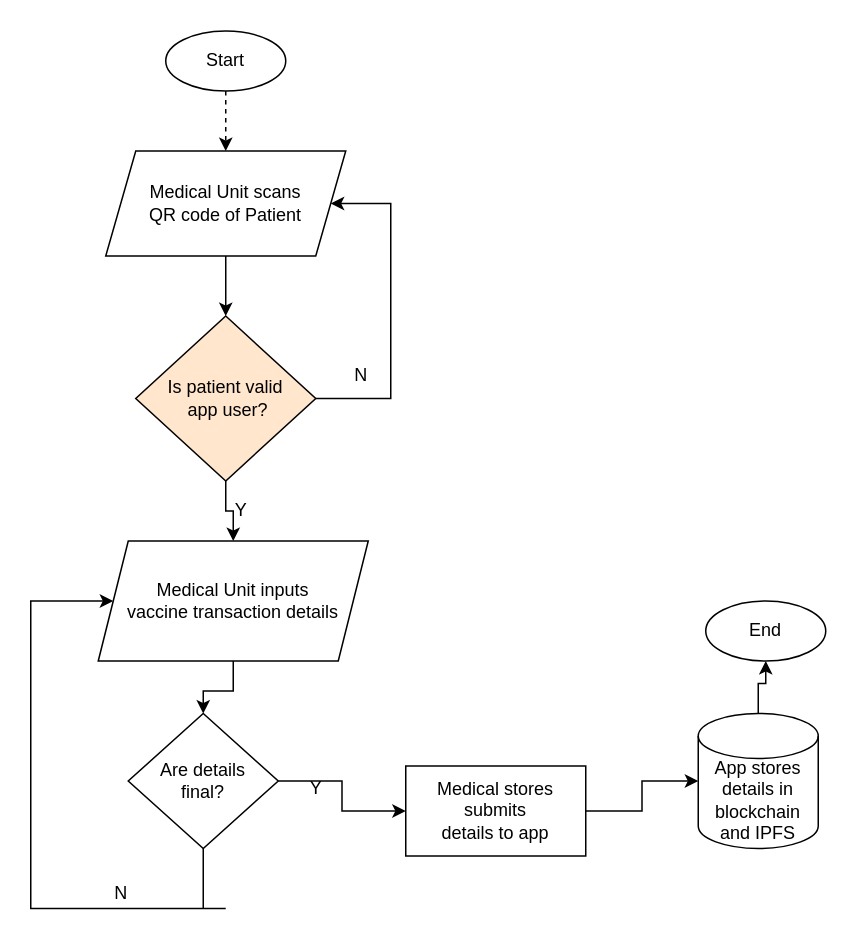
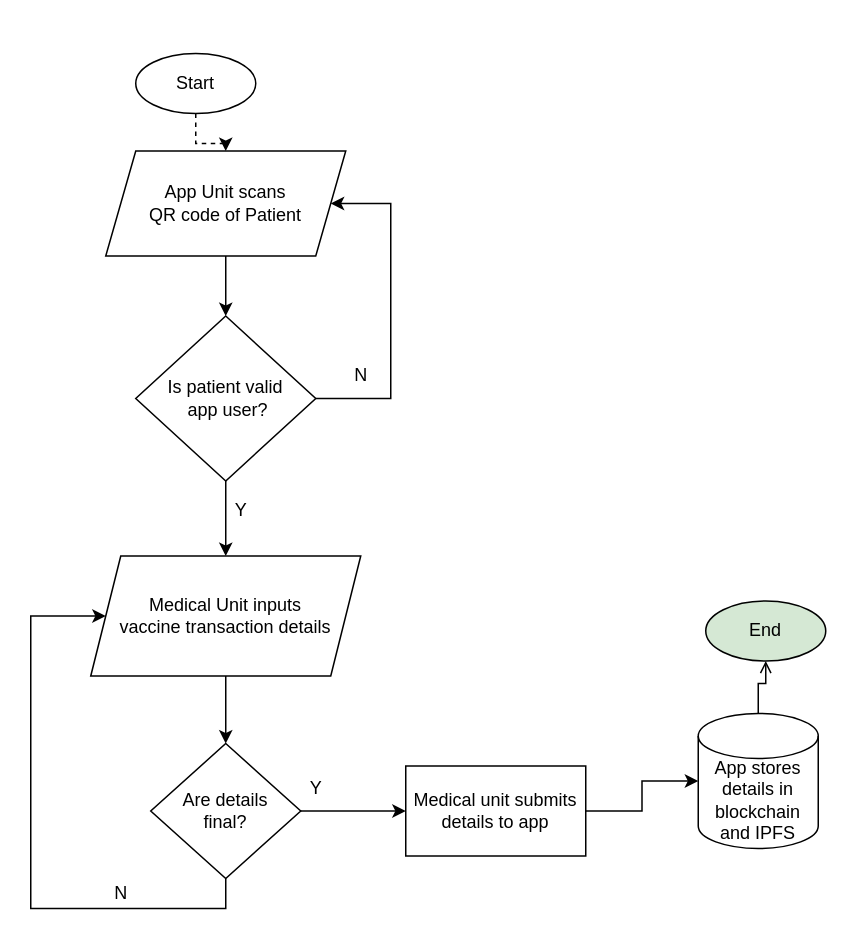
(226, 61) -> (196, 83)
(226, 203) -> (226, 203)
(226, 398) -> (226, 398)
(233, 601) -> (226, 616)
(766, 631) -> (766, 631)
(766, 672) -> (766, 670)
(203, 781) -> (226, 811)
(496, 811) -> (496, 811)
